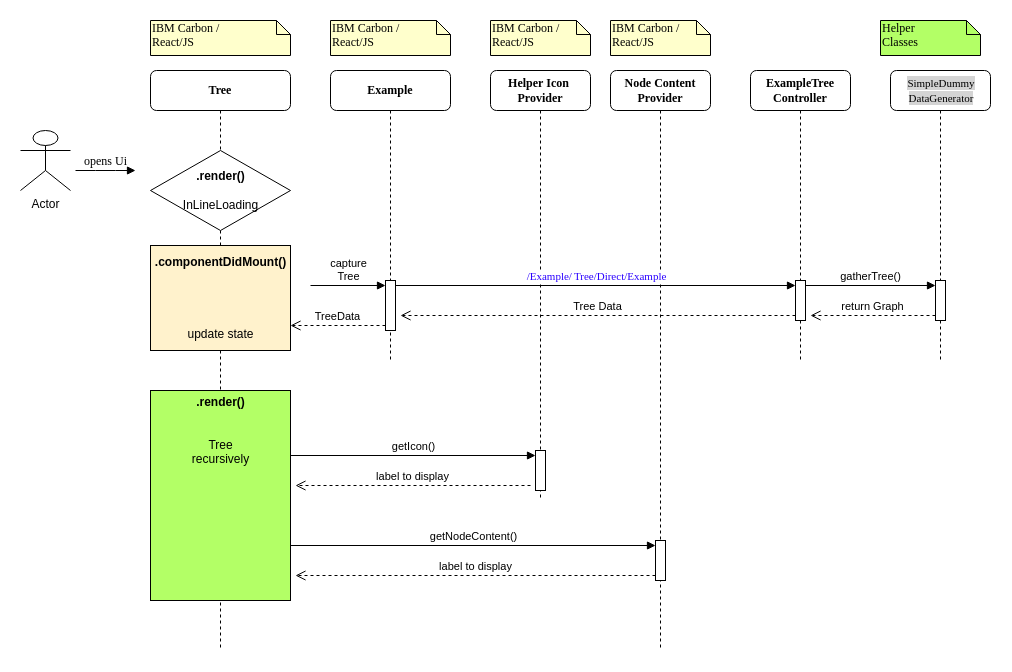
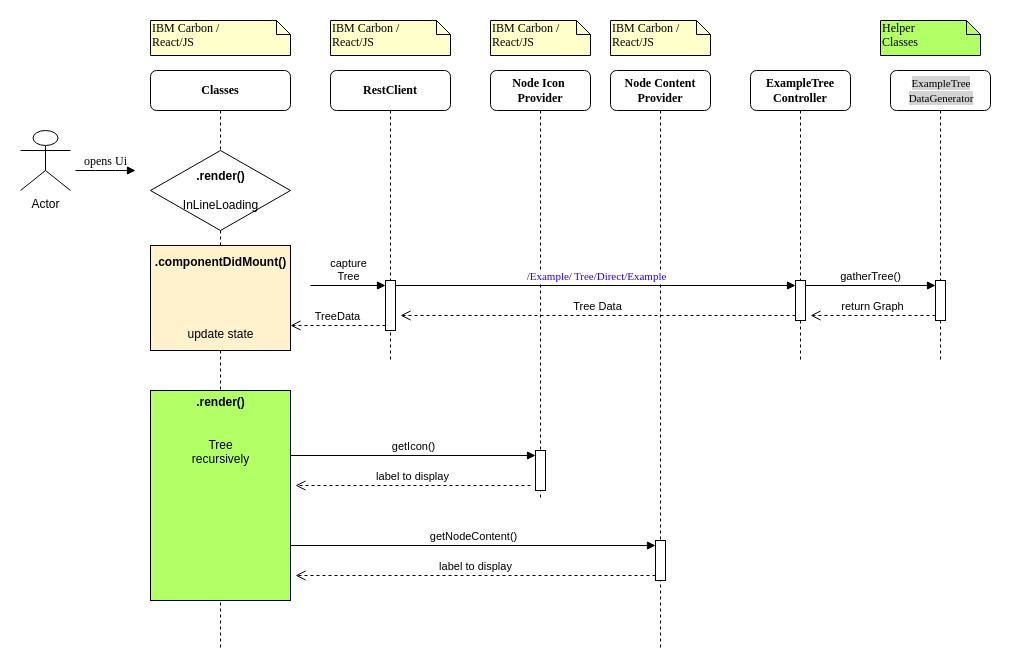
(221, 91) -> (221, 91)
(391, 91) -> (391, 91)
(541, 91) -> (541, 91)
(941, 91) -> (941, 91)
